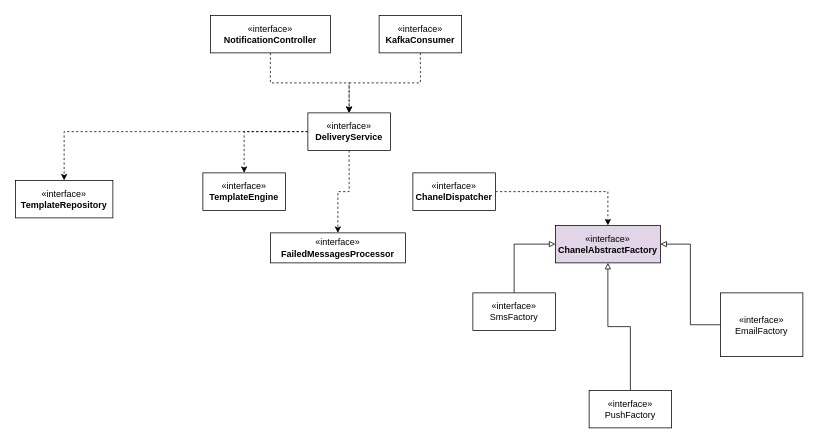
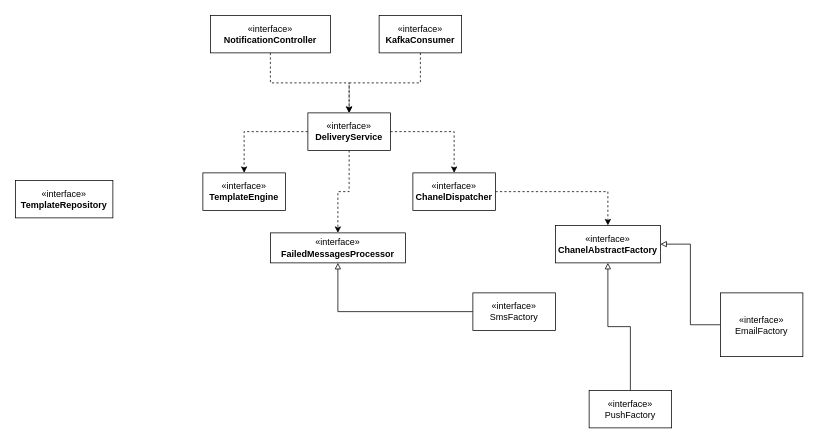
(152, 132) -> (421, 132)
(608, 244) -> (608, 244)
(514, 251) -> (385, 312)
